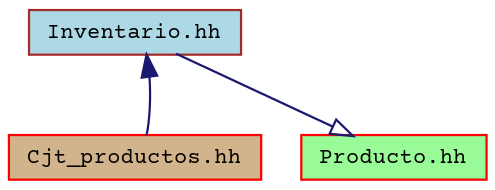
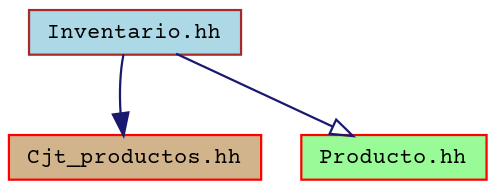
(150, 106) -> (120, 84)
